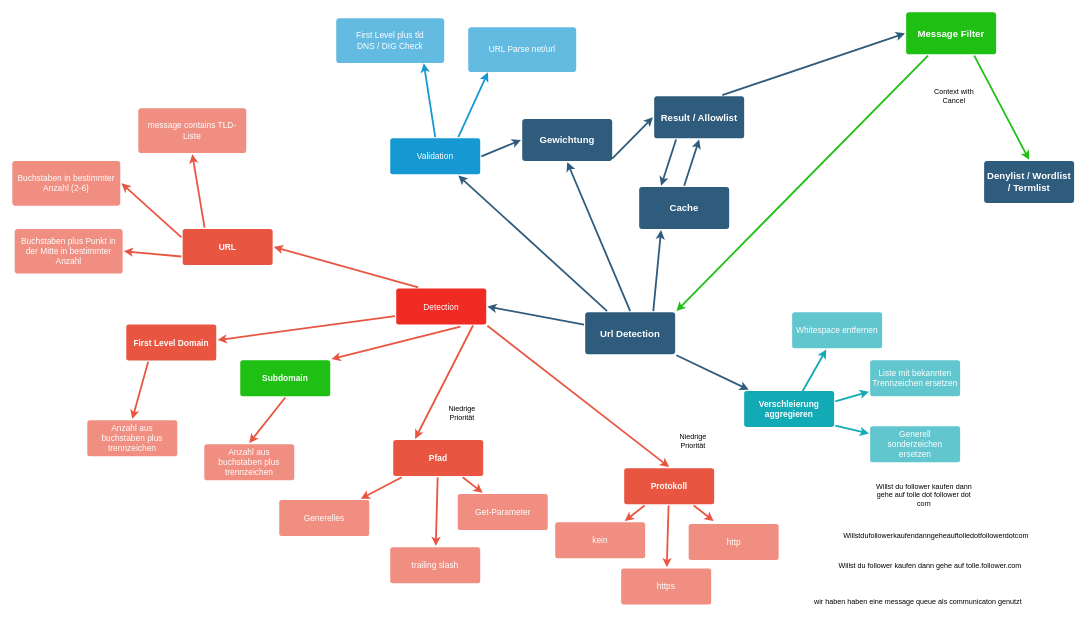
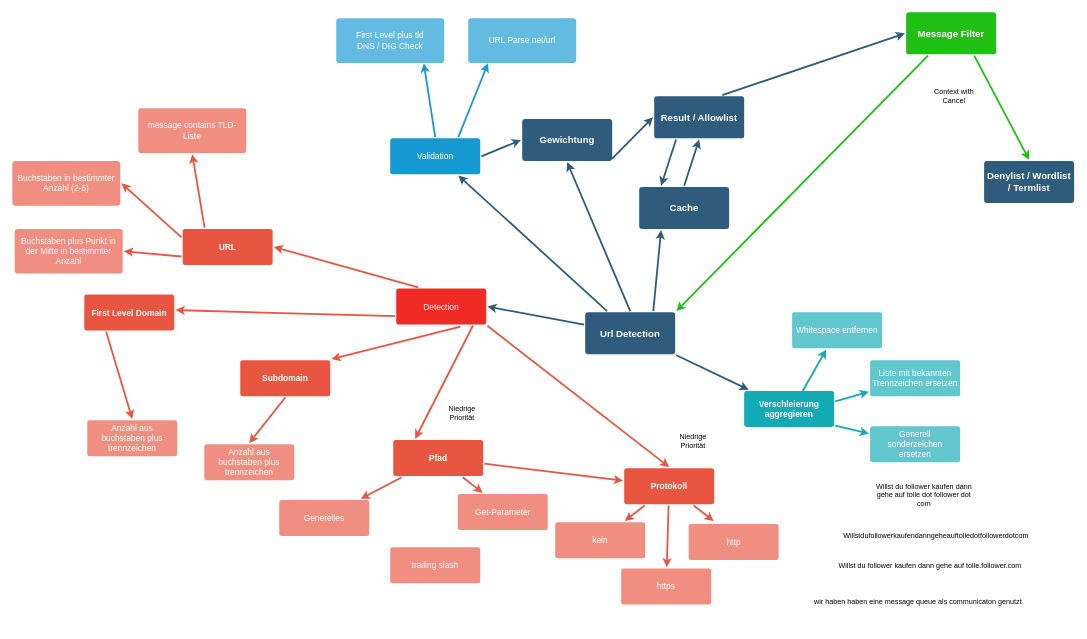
(522, 50) -> (522, 41)
(171, 343) -> (129, 313)
(285, 378) -> (285, 378)
(437, 509) -> (550, 472)
